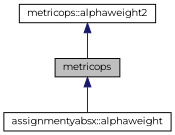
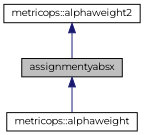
(87, 68) -> (72, 68)
(87, 122) -> (72, 122)
